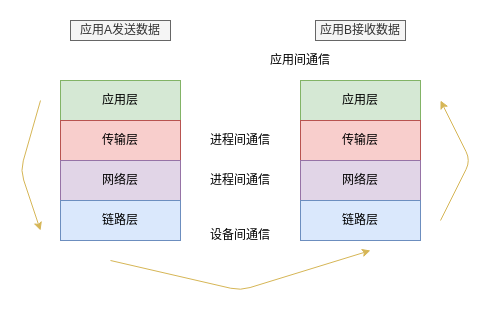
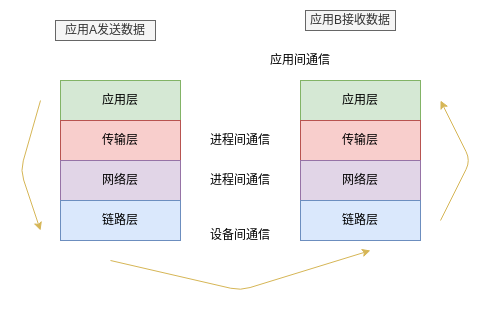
(121, 31) -> (106, 31)
(361, 31) -> (351, 21)
